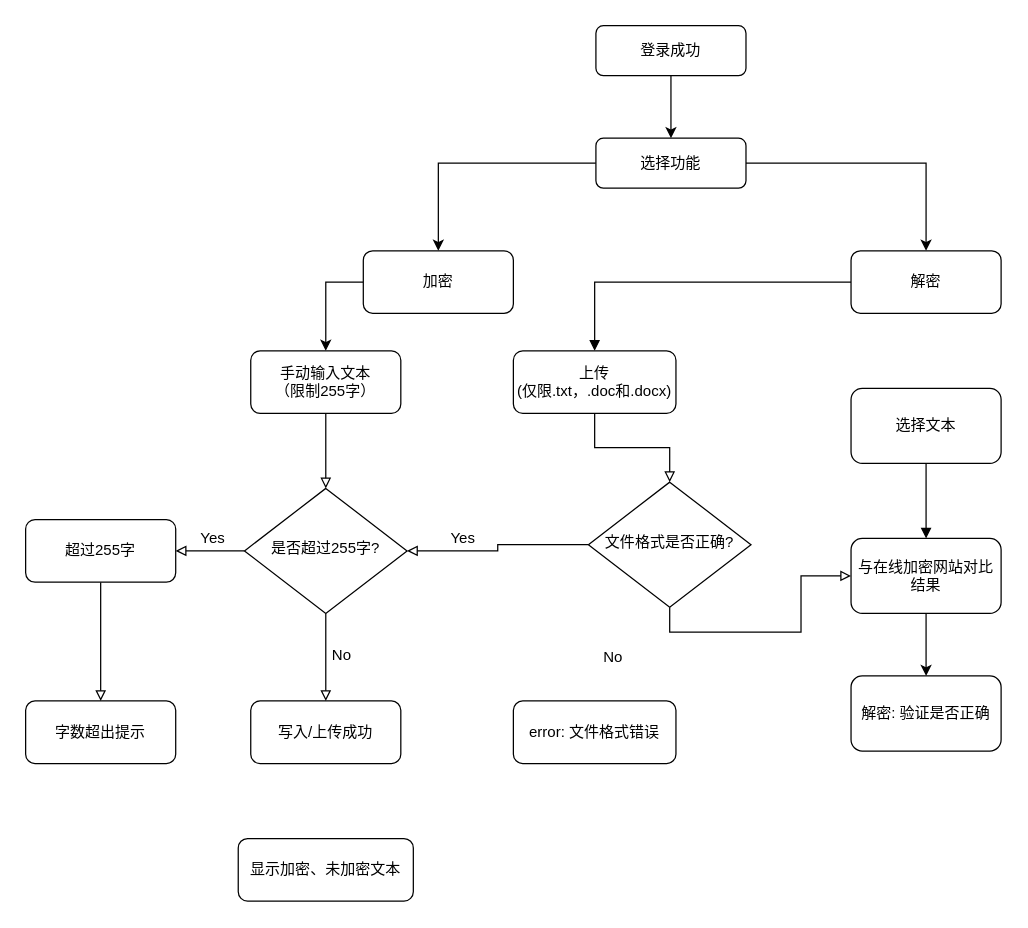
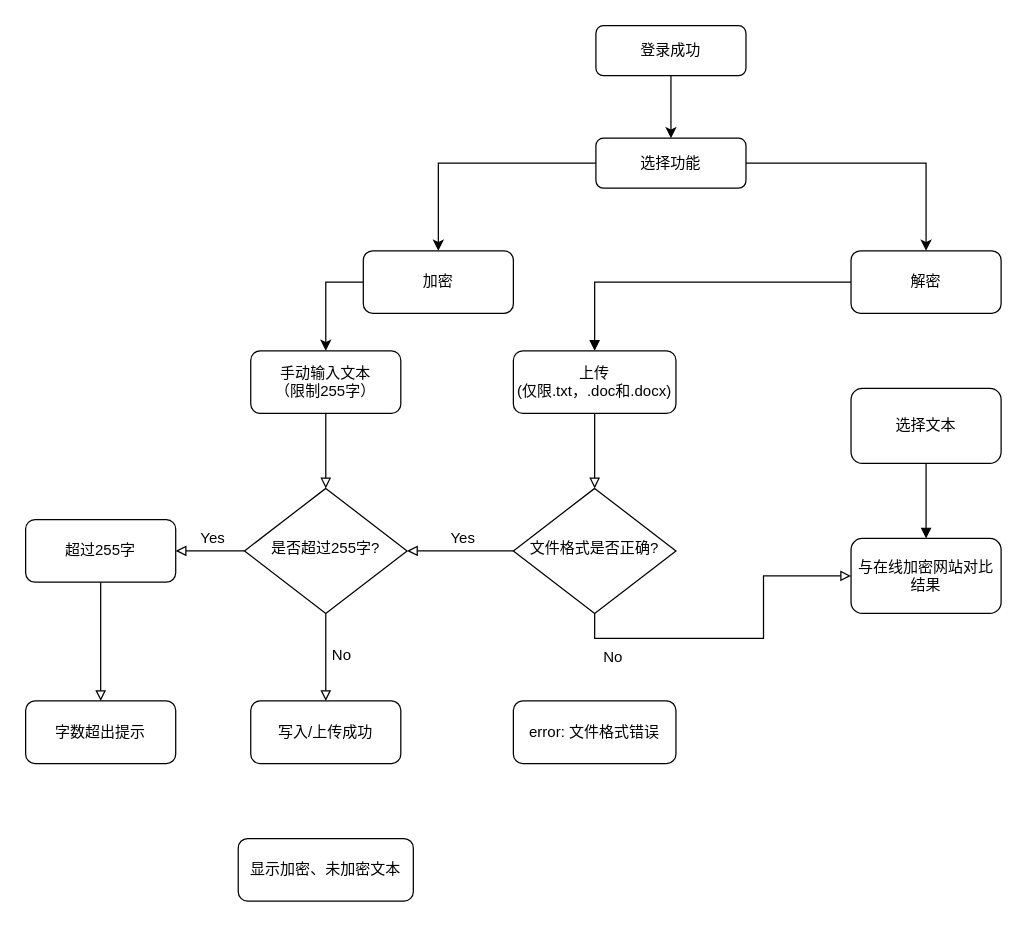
(669, 544) -> (594, 551)
(926, 640) -> none
(926, 713) -> none
